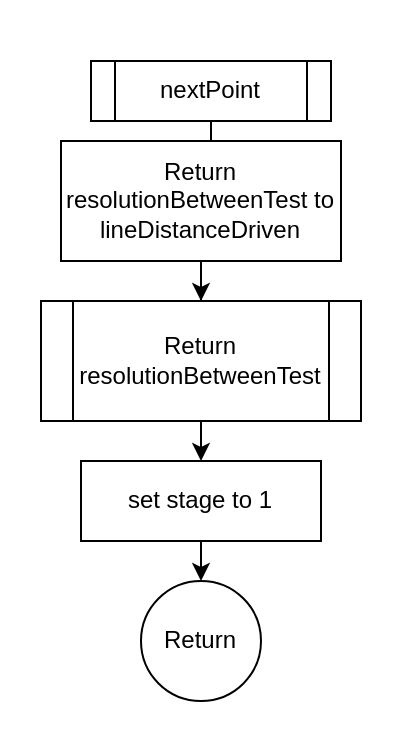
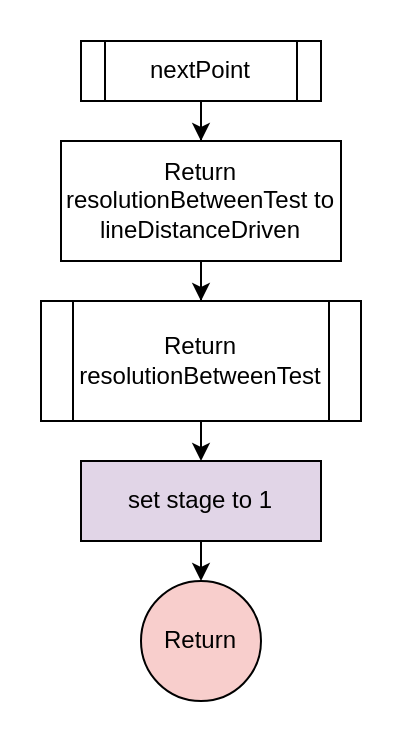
(211, 91) -> (201, 71)
(201, 501) -> (201, 501)
(201, 641) -> (201, 641)
